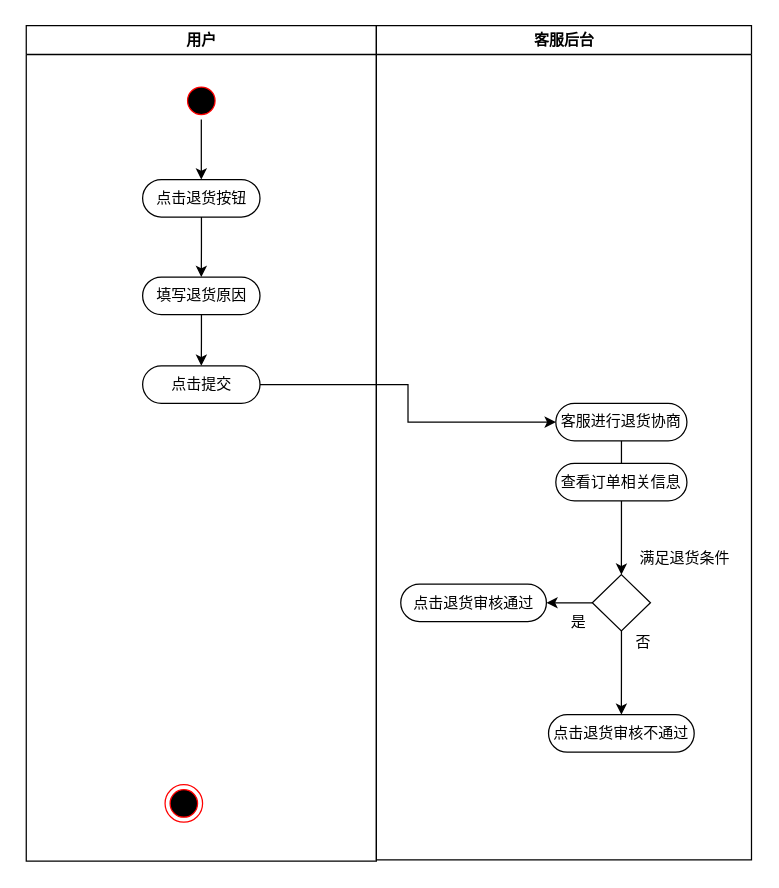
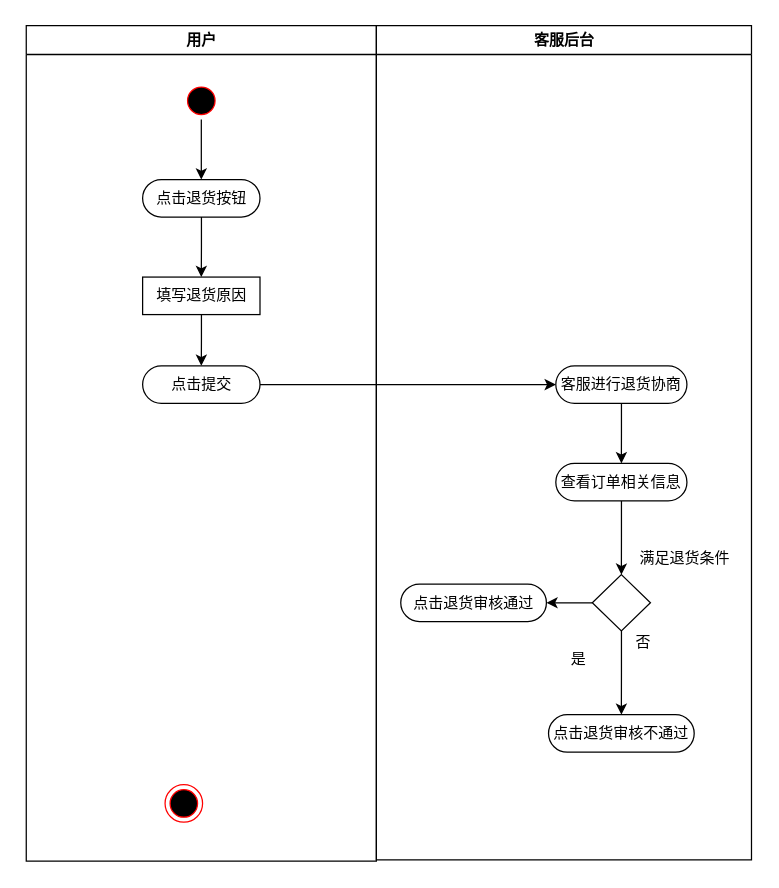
(201, 296) -> (201, 296)
(621, 422) -> (621, 384)
(578, 622) -> (578, 659)
